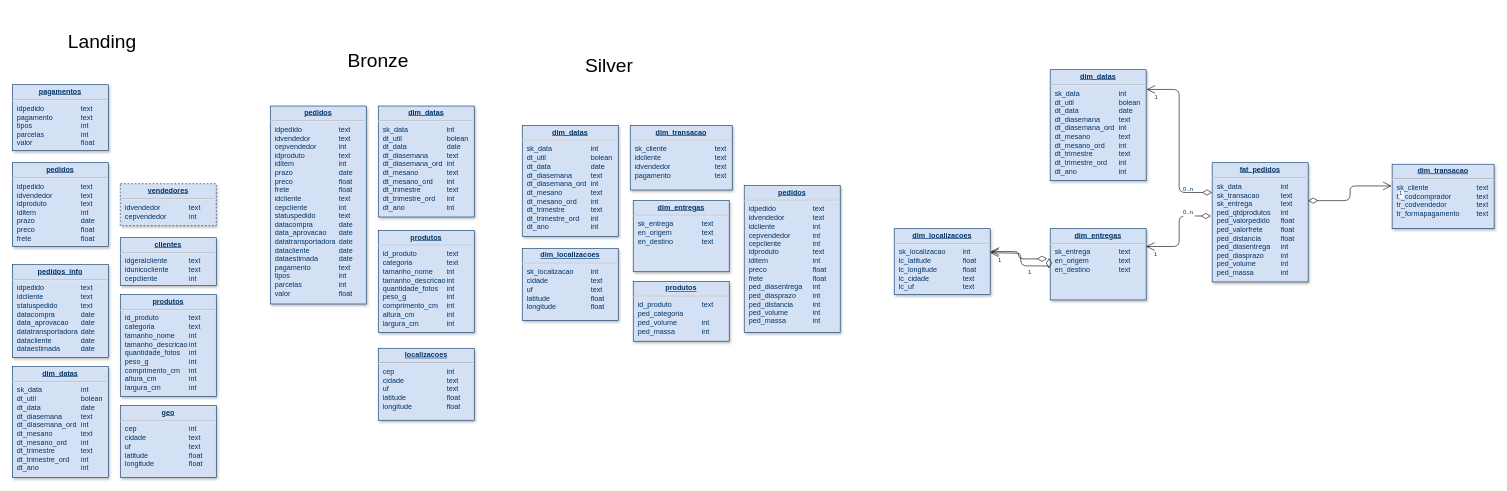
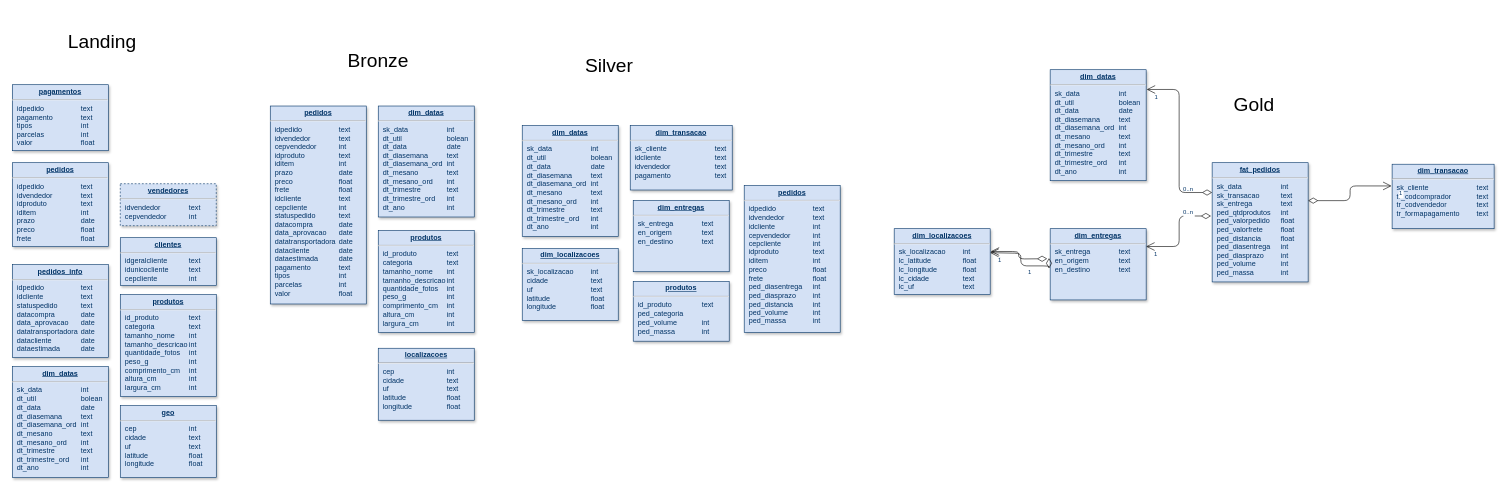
none -> (1254, 104)
